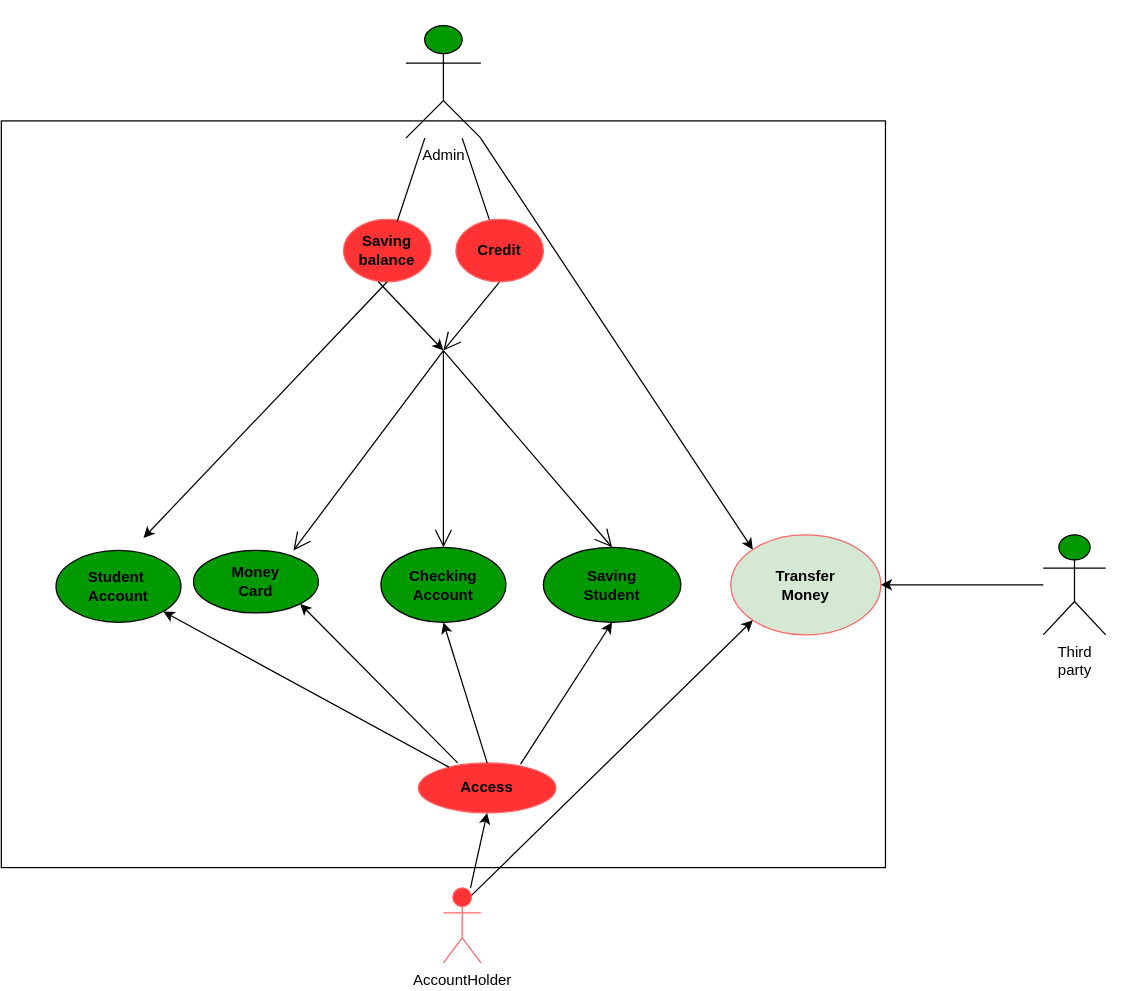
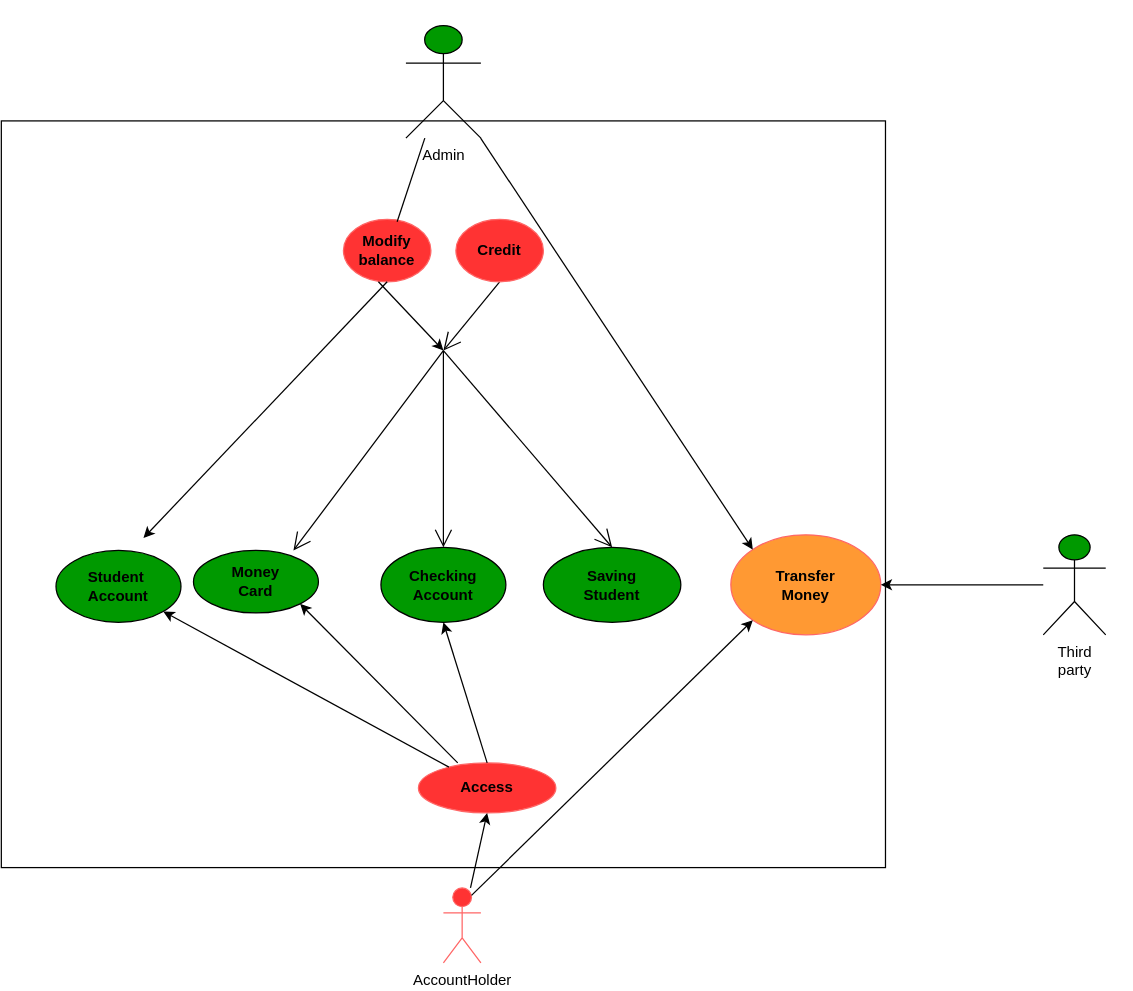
(476, 179) -> none
(387, 251) -> (387, 251)
(806, 585) -> (806, 585)
(564, 697) -> none
